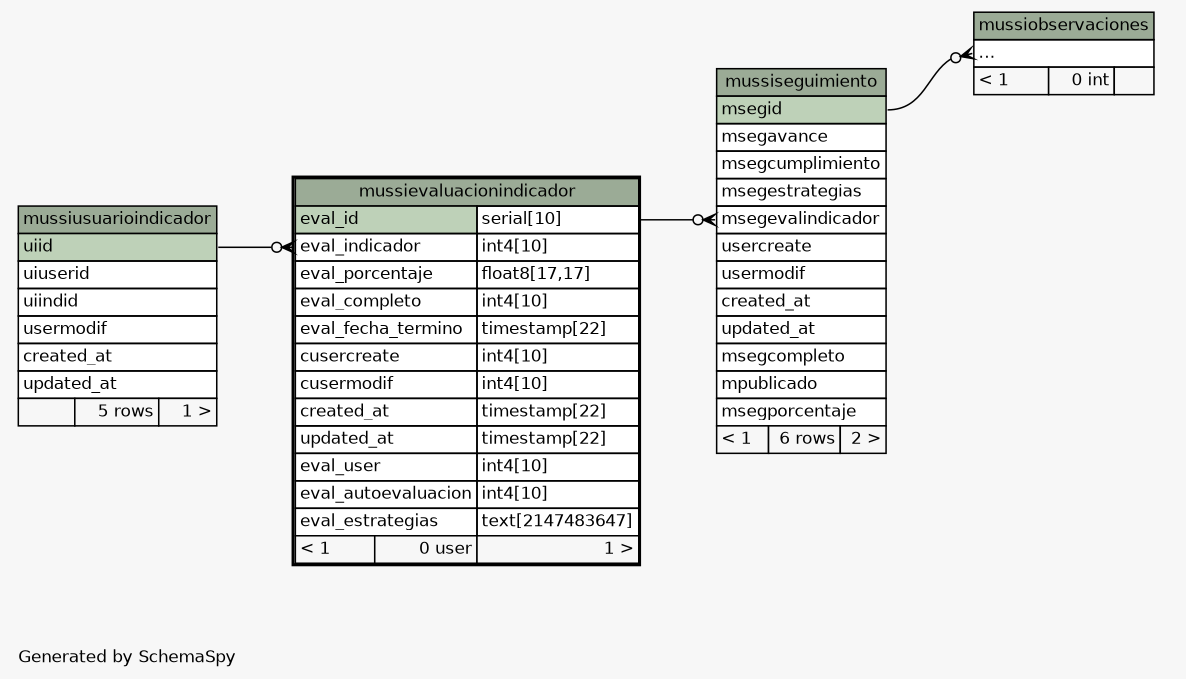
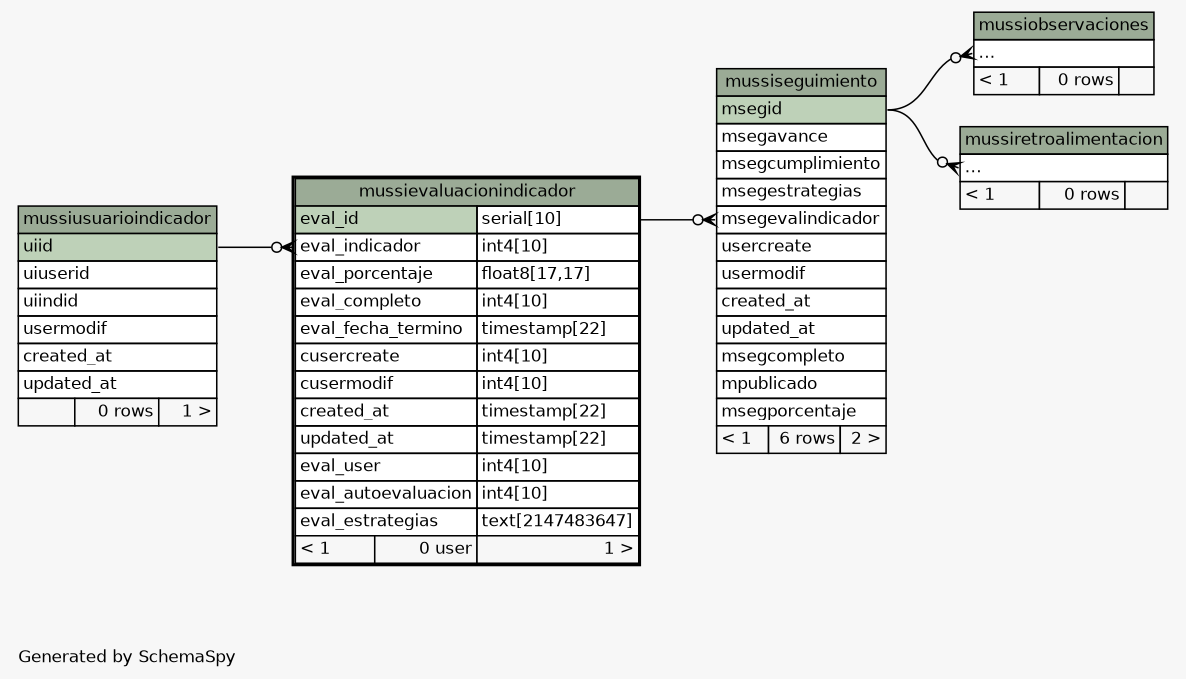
(1091, 80) -> (1086, 80)
none -> (1064, 168)
(126, 411) -> (126, 411)
